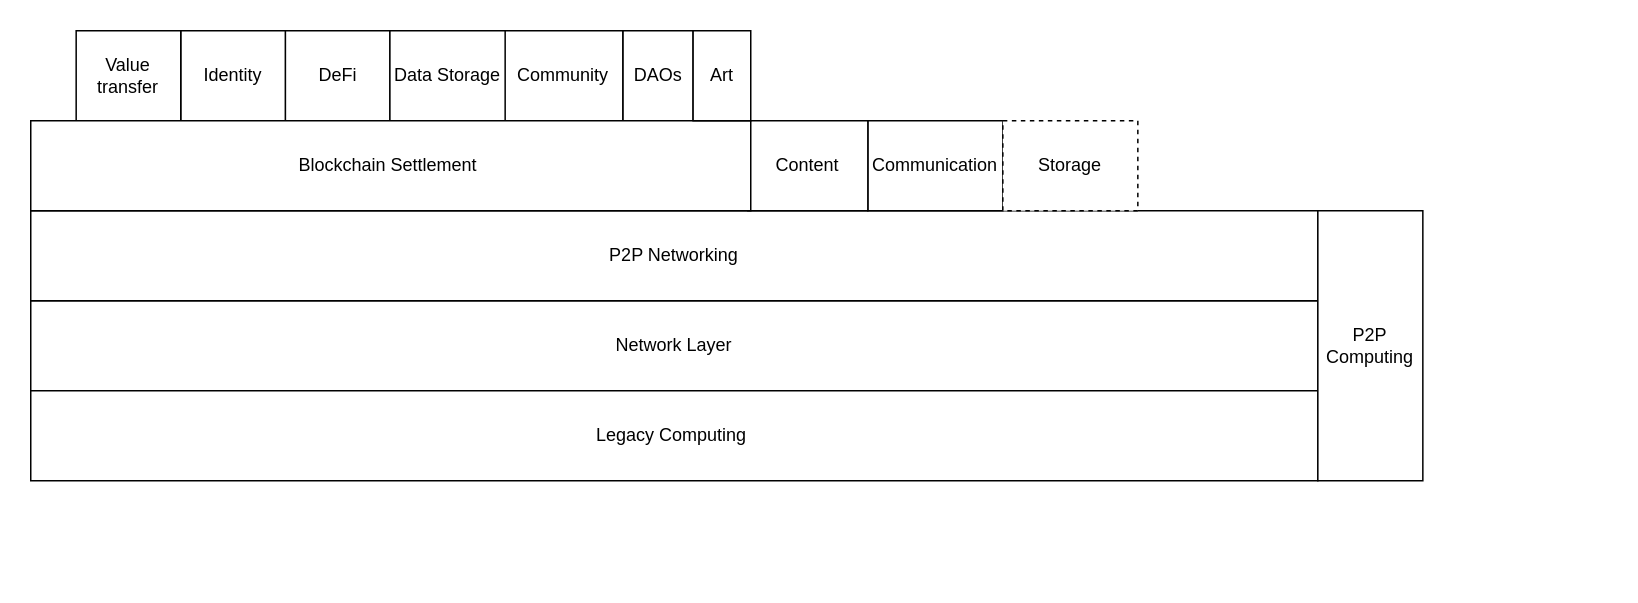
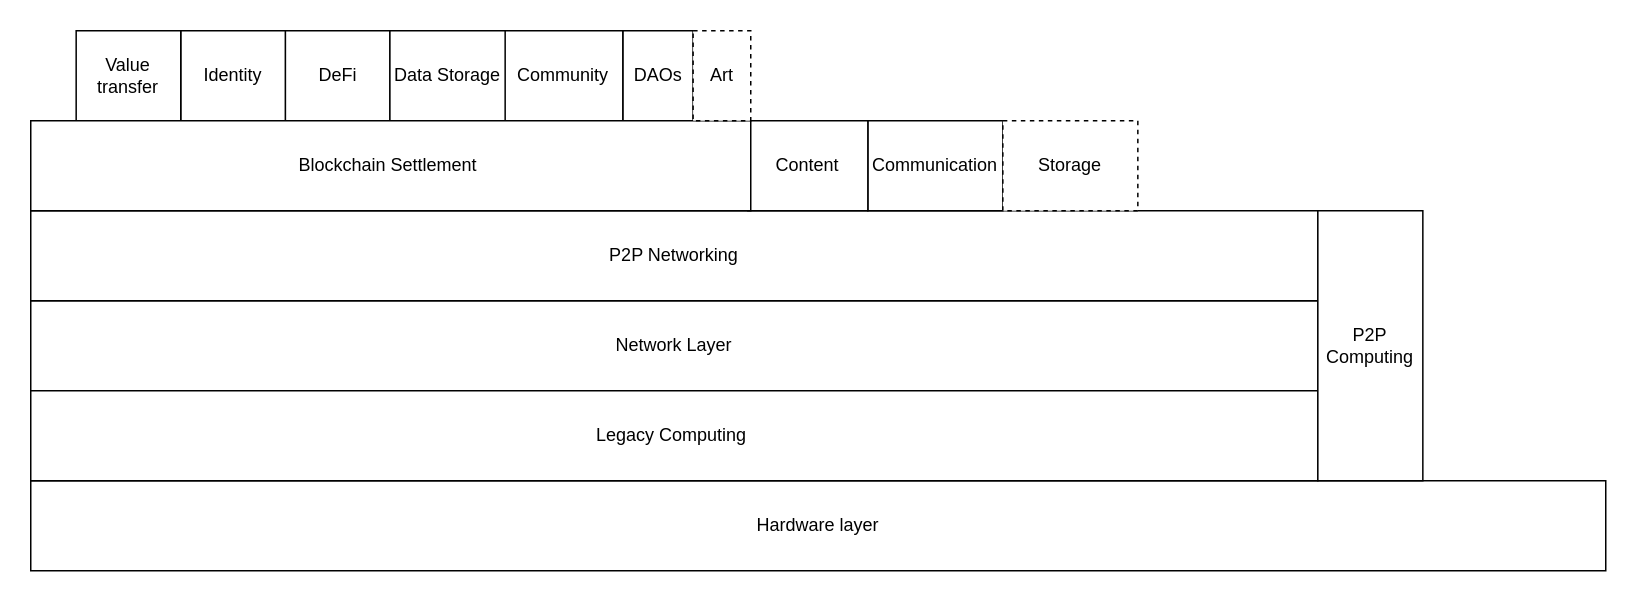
(722, 76) -> (722, 76)
none -> (818, 526)
